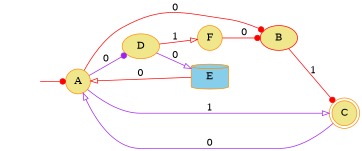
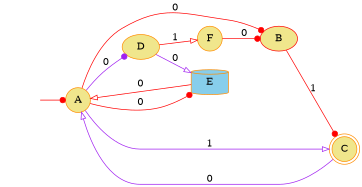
none -> (139, 110)
